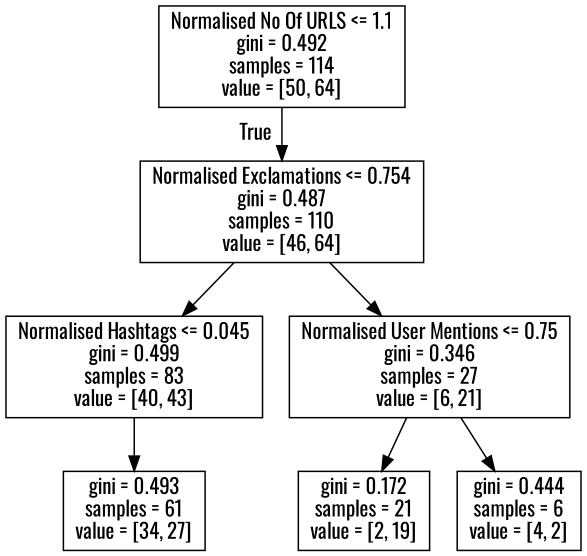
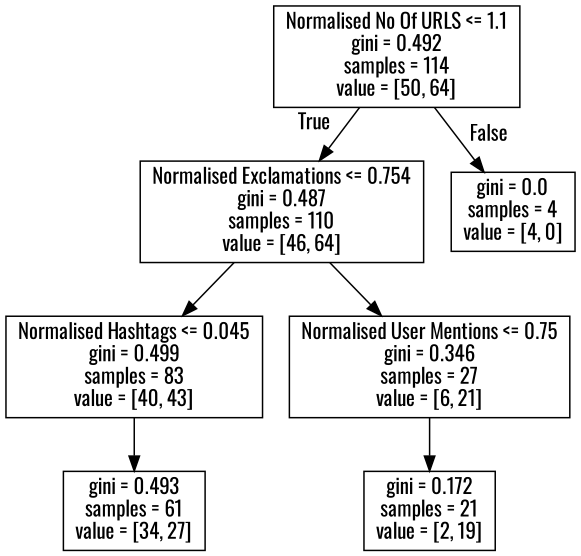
none -> (513, 212)
(519, 511) -> none
